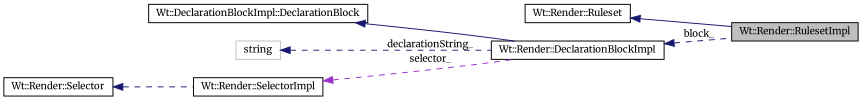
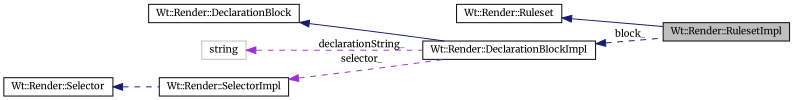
(258, 14) -> (224, 14)
(391, 50) -> (339, 50)
